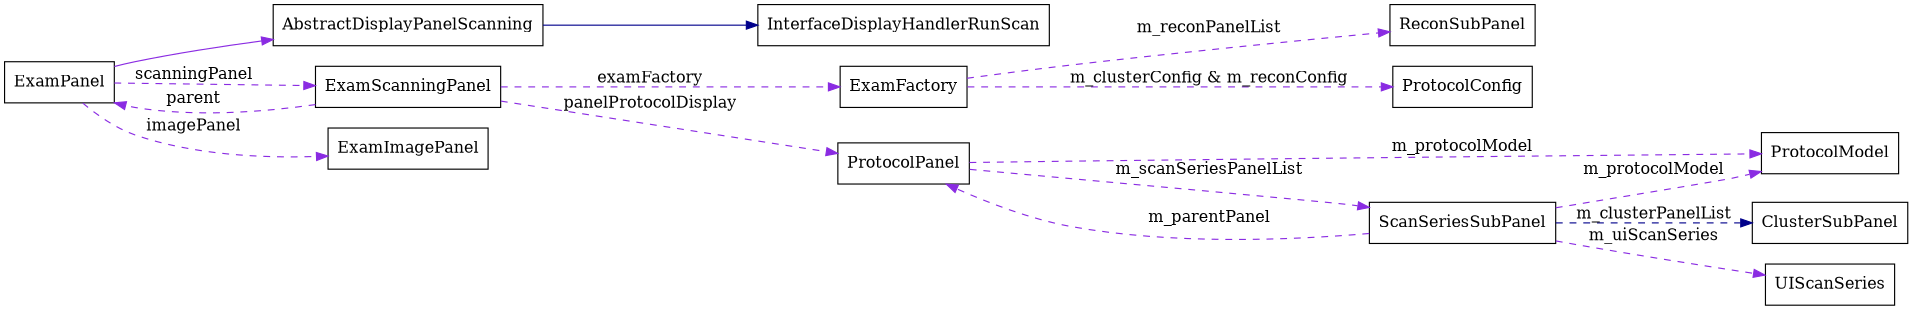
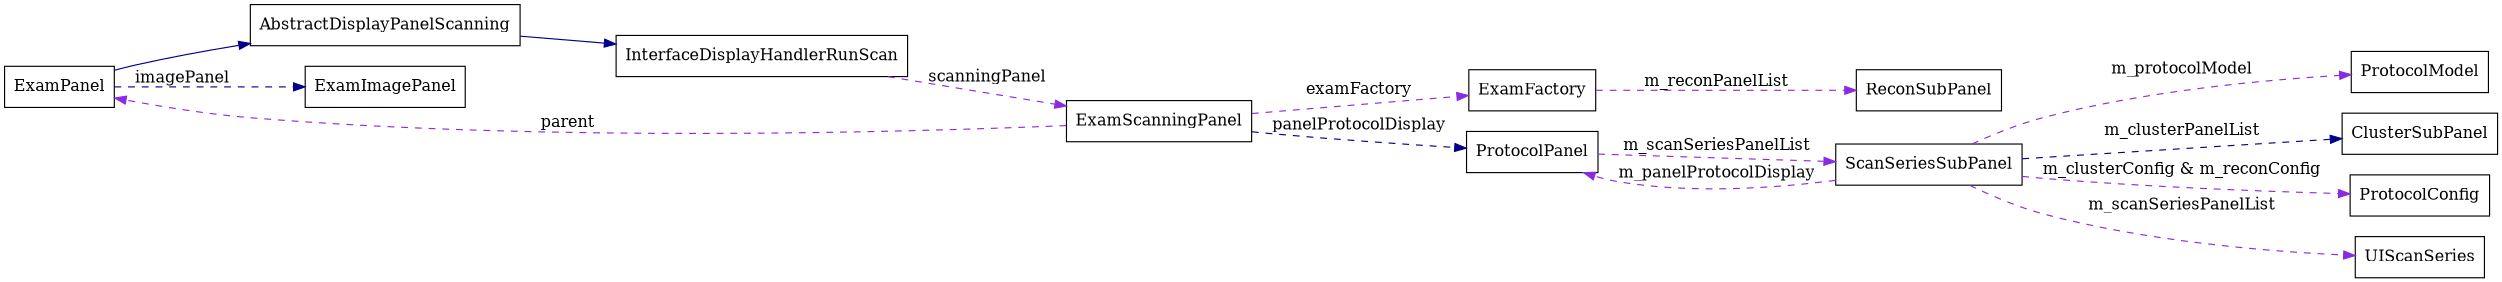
(188, 52) -> (176, 57)
(209, 84) -> (971, 90)
(1174, 87) -> (2180, 187)
(664, 126) -> (1353, 140)
(194, 149) -> (204, 87)
(1360, 158) -> none
(1209, 218) -> (1717, 173)
(1654, 236) -> (2182, 205)
